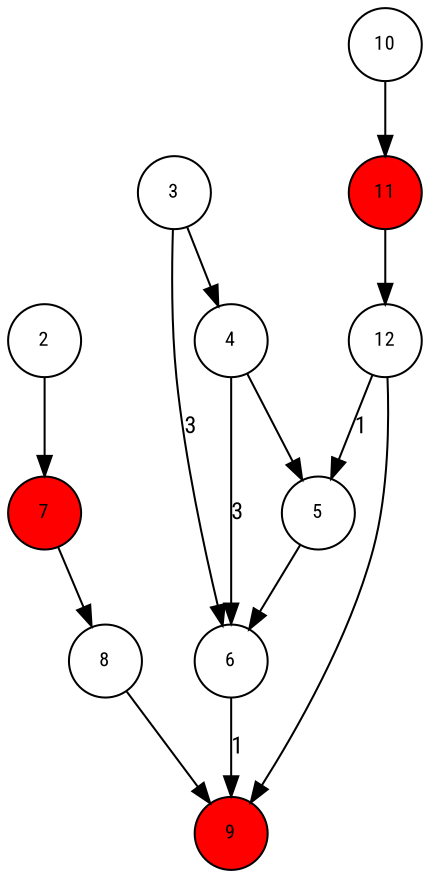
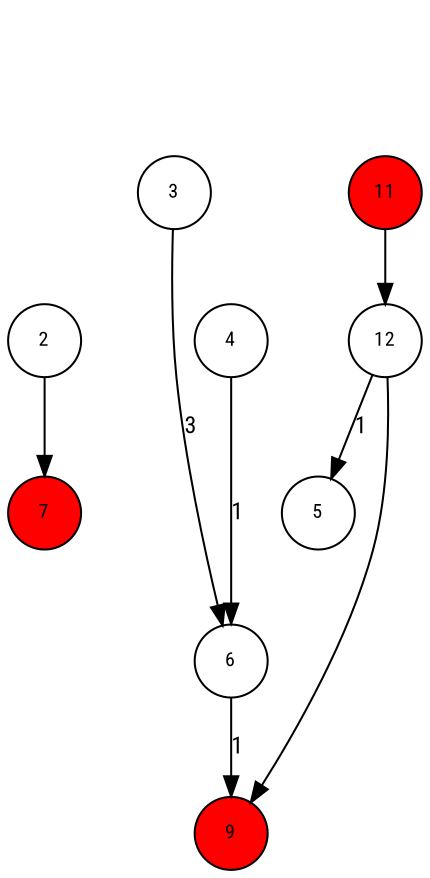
(385, 45) -> none
(199, 257) -> none
(270, 417) -> none
(238, 513) -> (238, 513)
(280, 578) -> none
(105, 661) -> none
